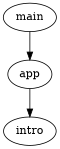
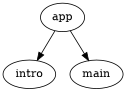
(30, 42) -> (77, 42)
